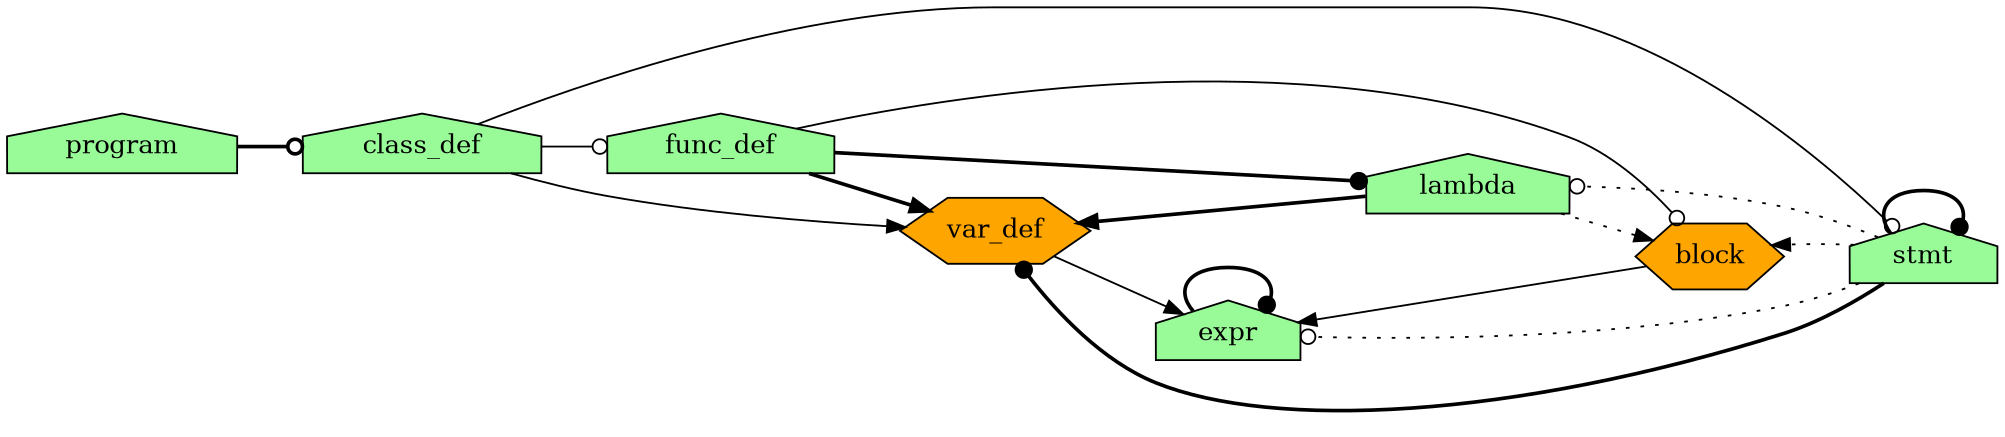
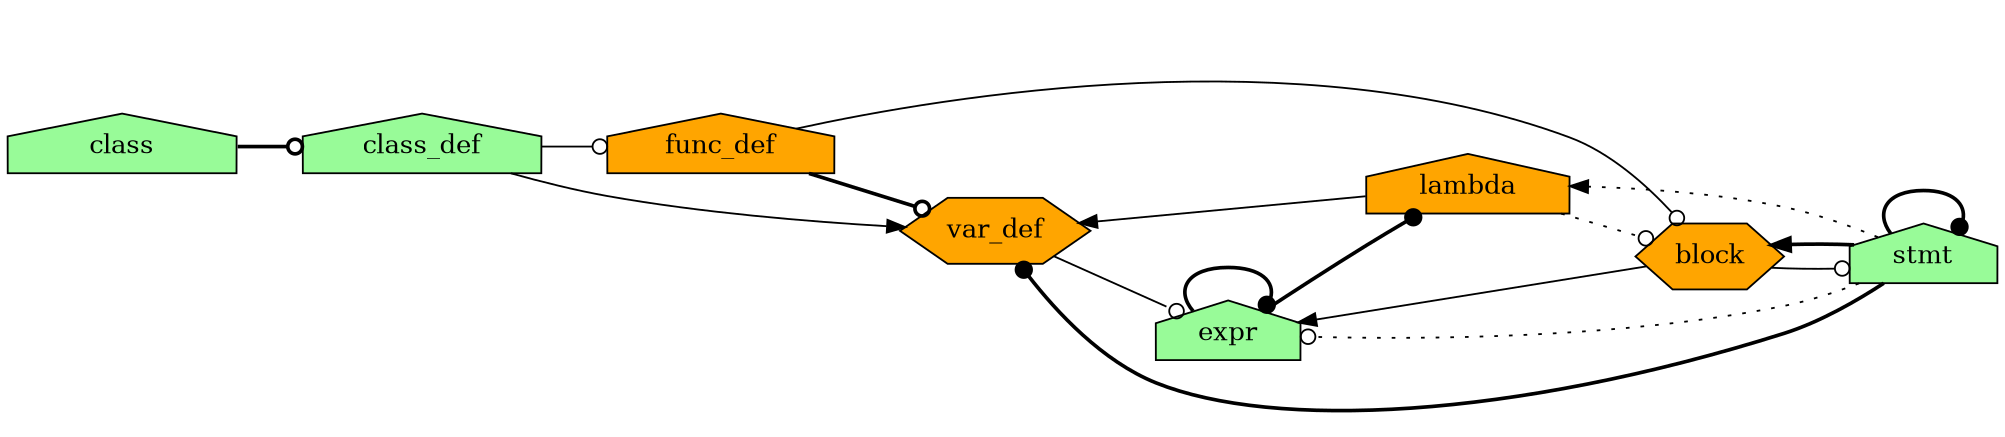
(1205, 7) -> (1803, 269)
(122, 147) -> (122, 147)
(721, 147) -> (721, 147)
(1093, 167) -> (1334, 265)
(1468, 187) -> (1468, 187)
(862, 190) -> (862, 190)
(1734, 198) -> (1734, 198)
(1231, 209) -> (1231, 209)
(1600, 225) -> (1600, 225)
(1822, 244) -> (1822, 244)
(1110, 281) -> (1110, 281)
